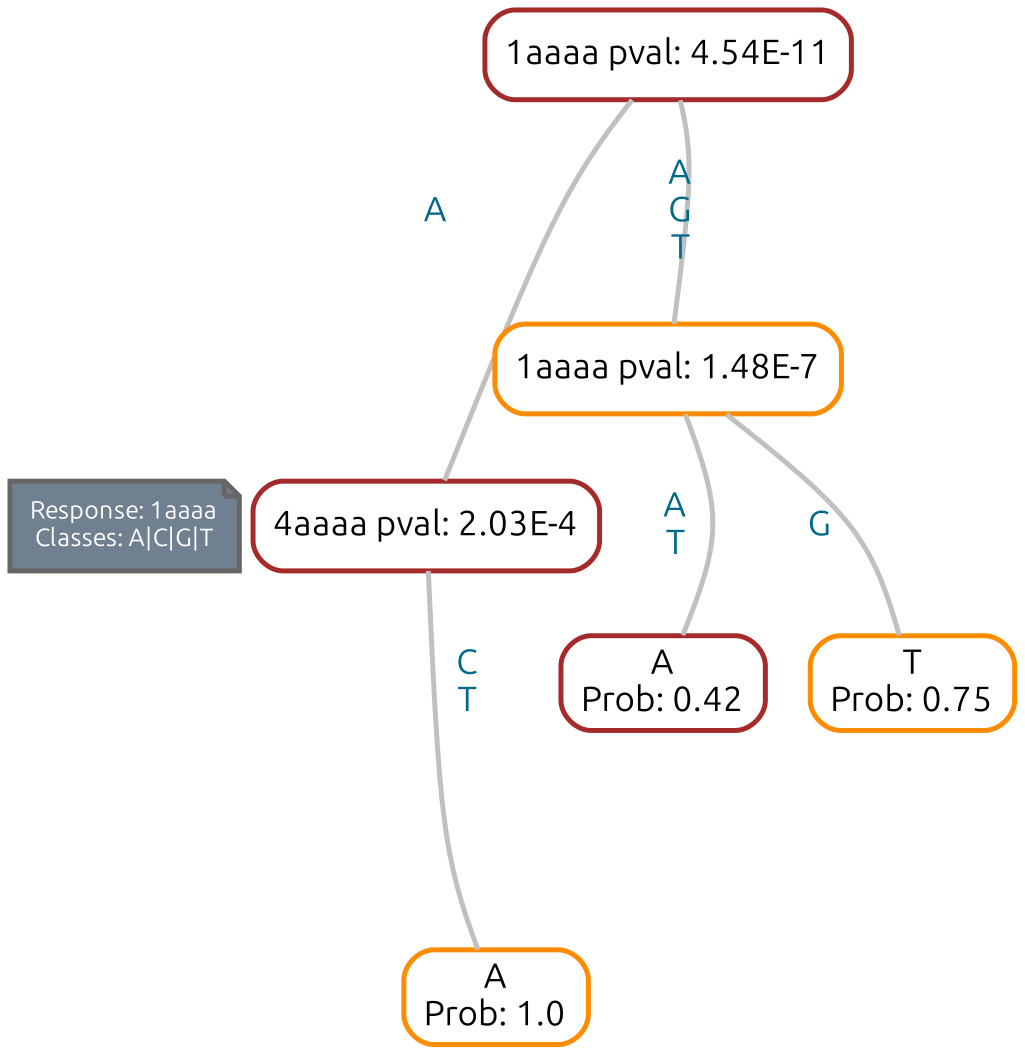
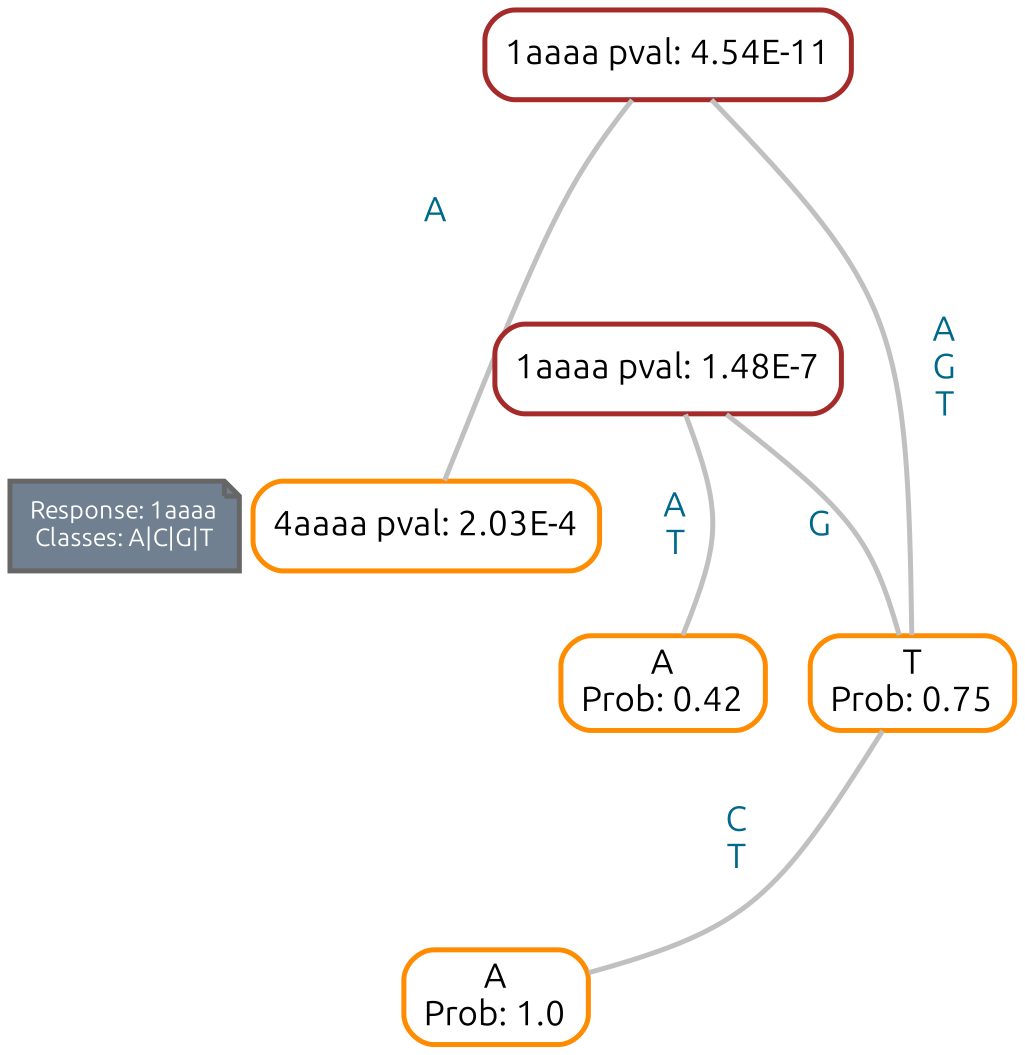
(687, 212) -> (884, 339)
(668, 369) -> (668, 369)
(426, 526) -> (426, 526)
(663, 683) -> (663, 683)
(439, 763) -> (765, 889)
